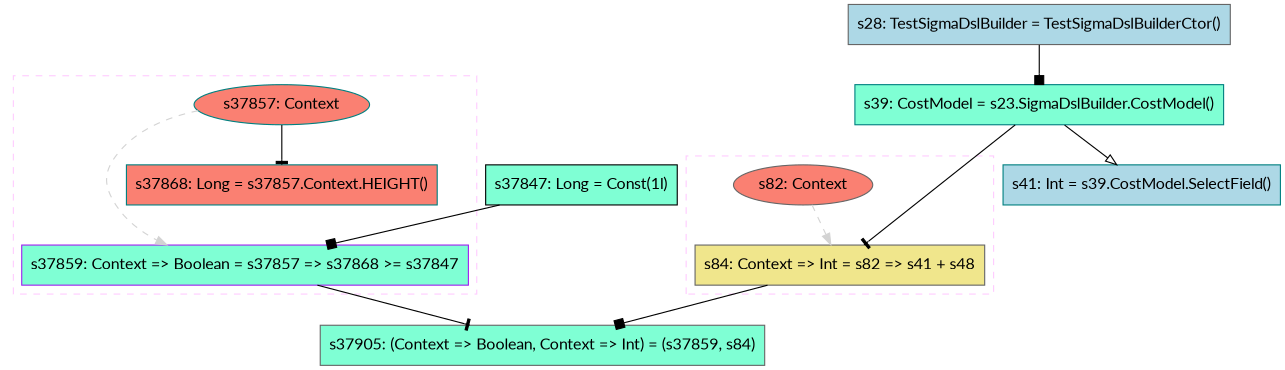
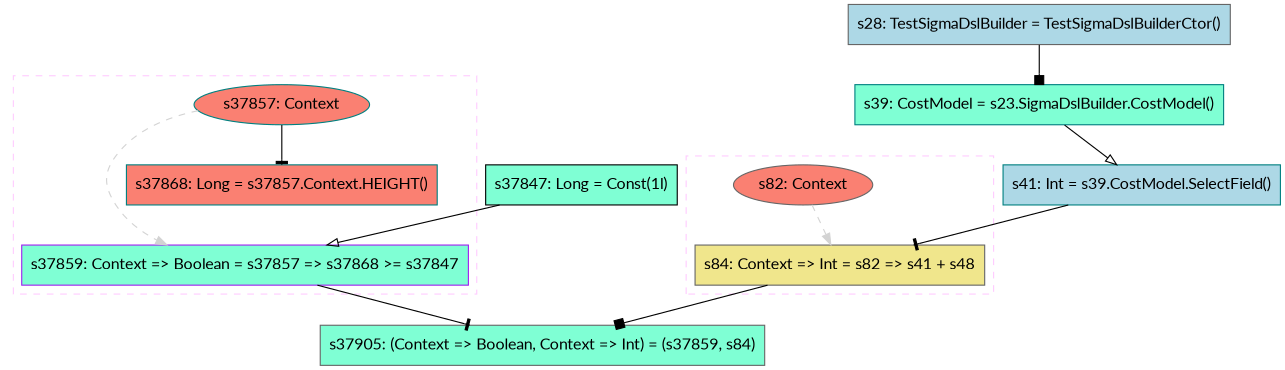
(942, 183) -> (1001, 222)
(419, 224) -> (419, 224)
